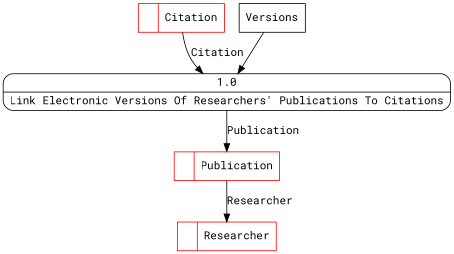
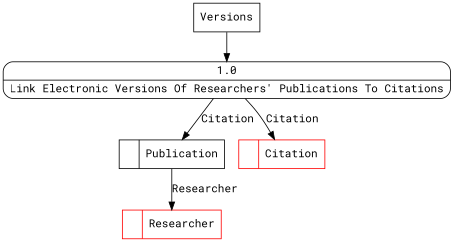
(187, 51) -> (259, 115)
(263, 131) -> (228, 119)
(227, 166) -> (172, 154)
